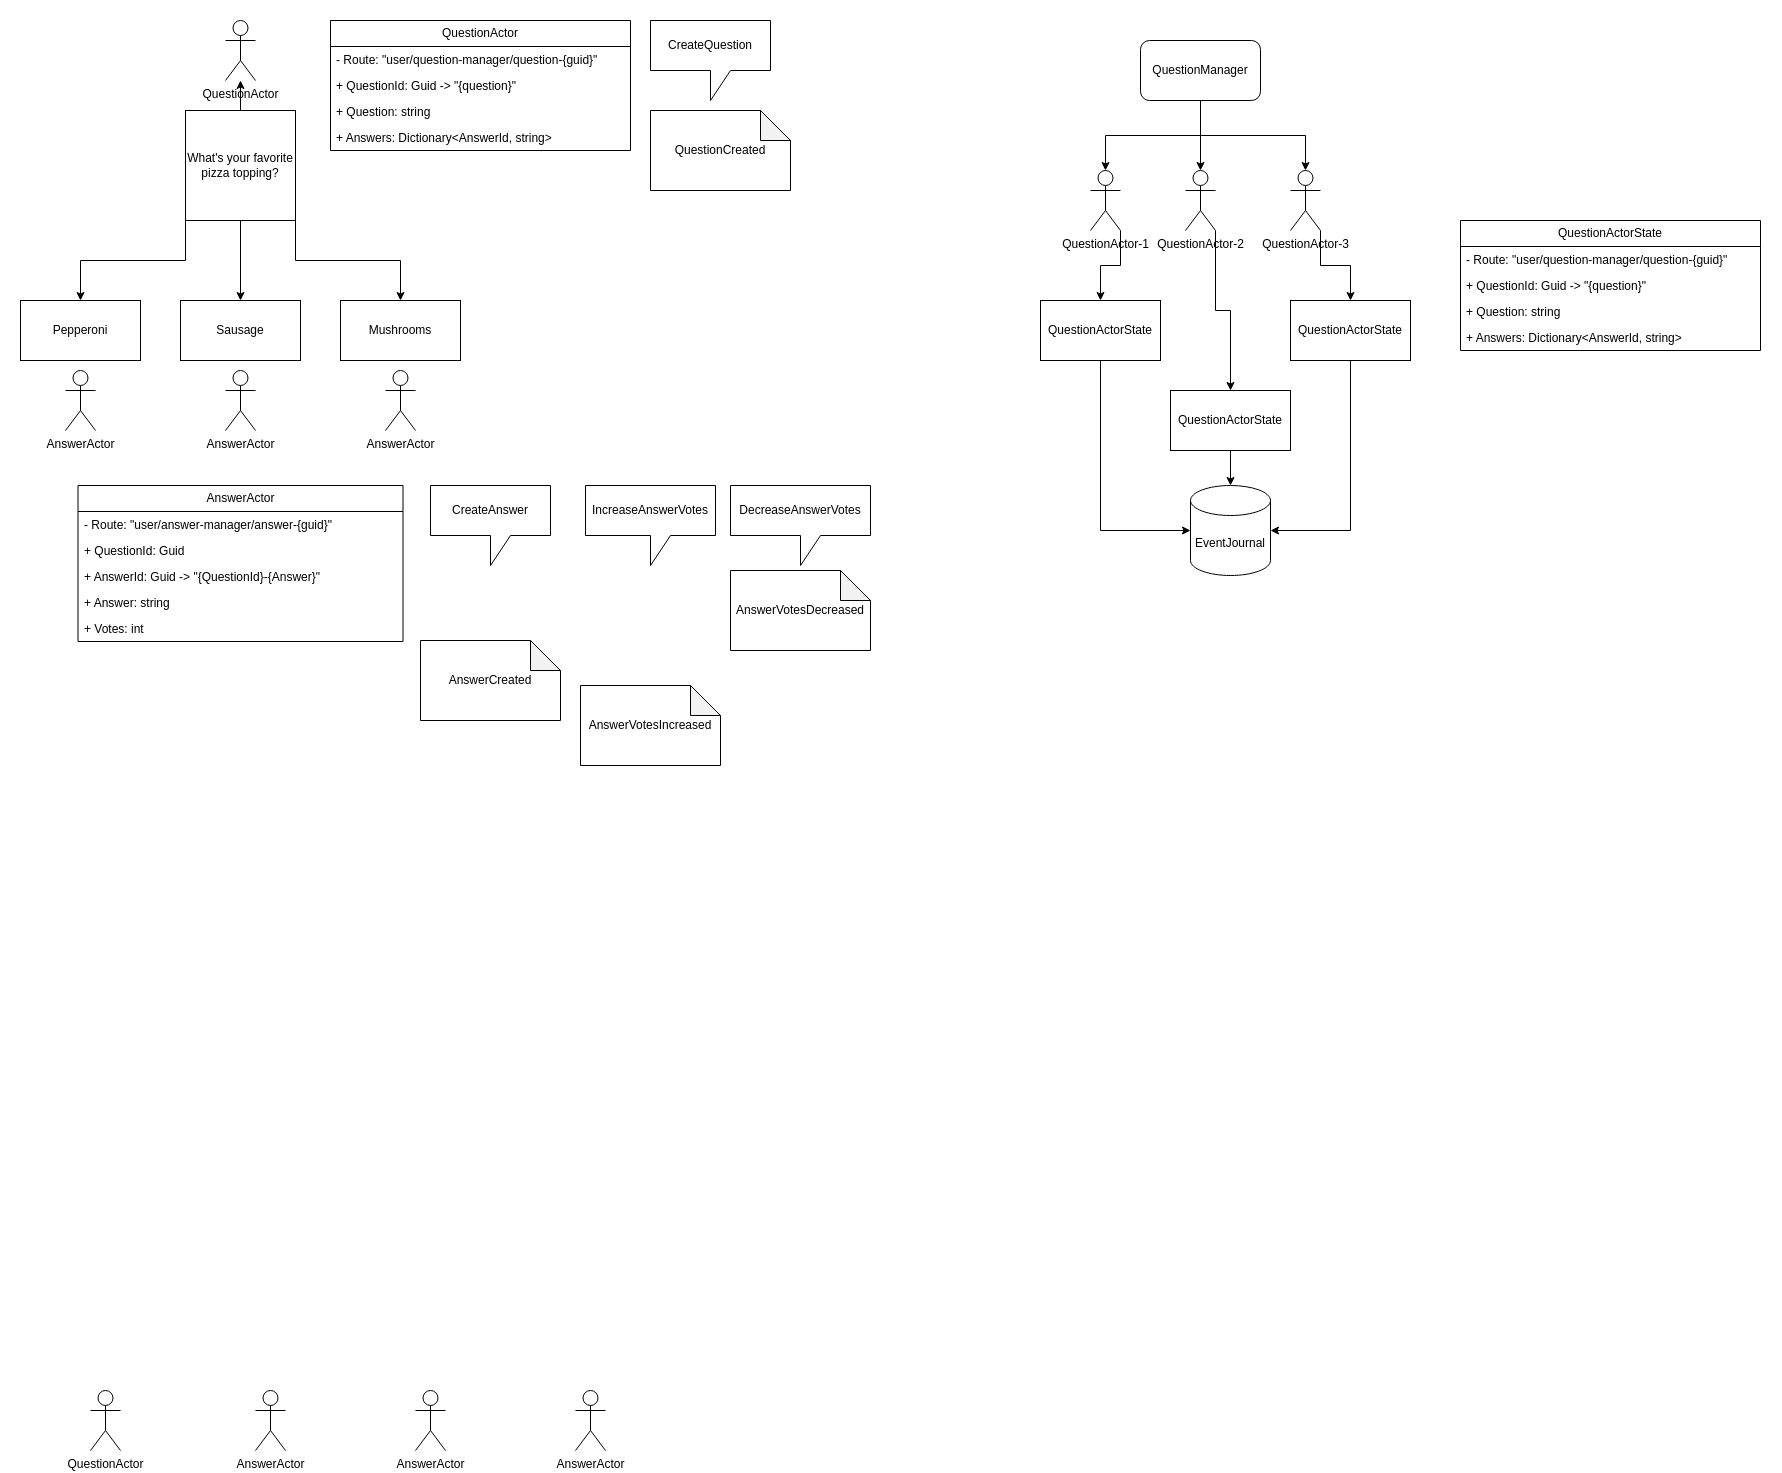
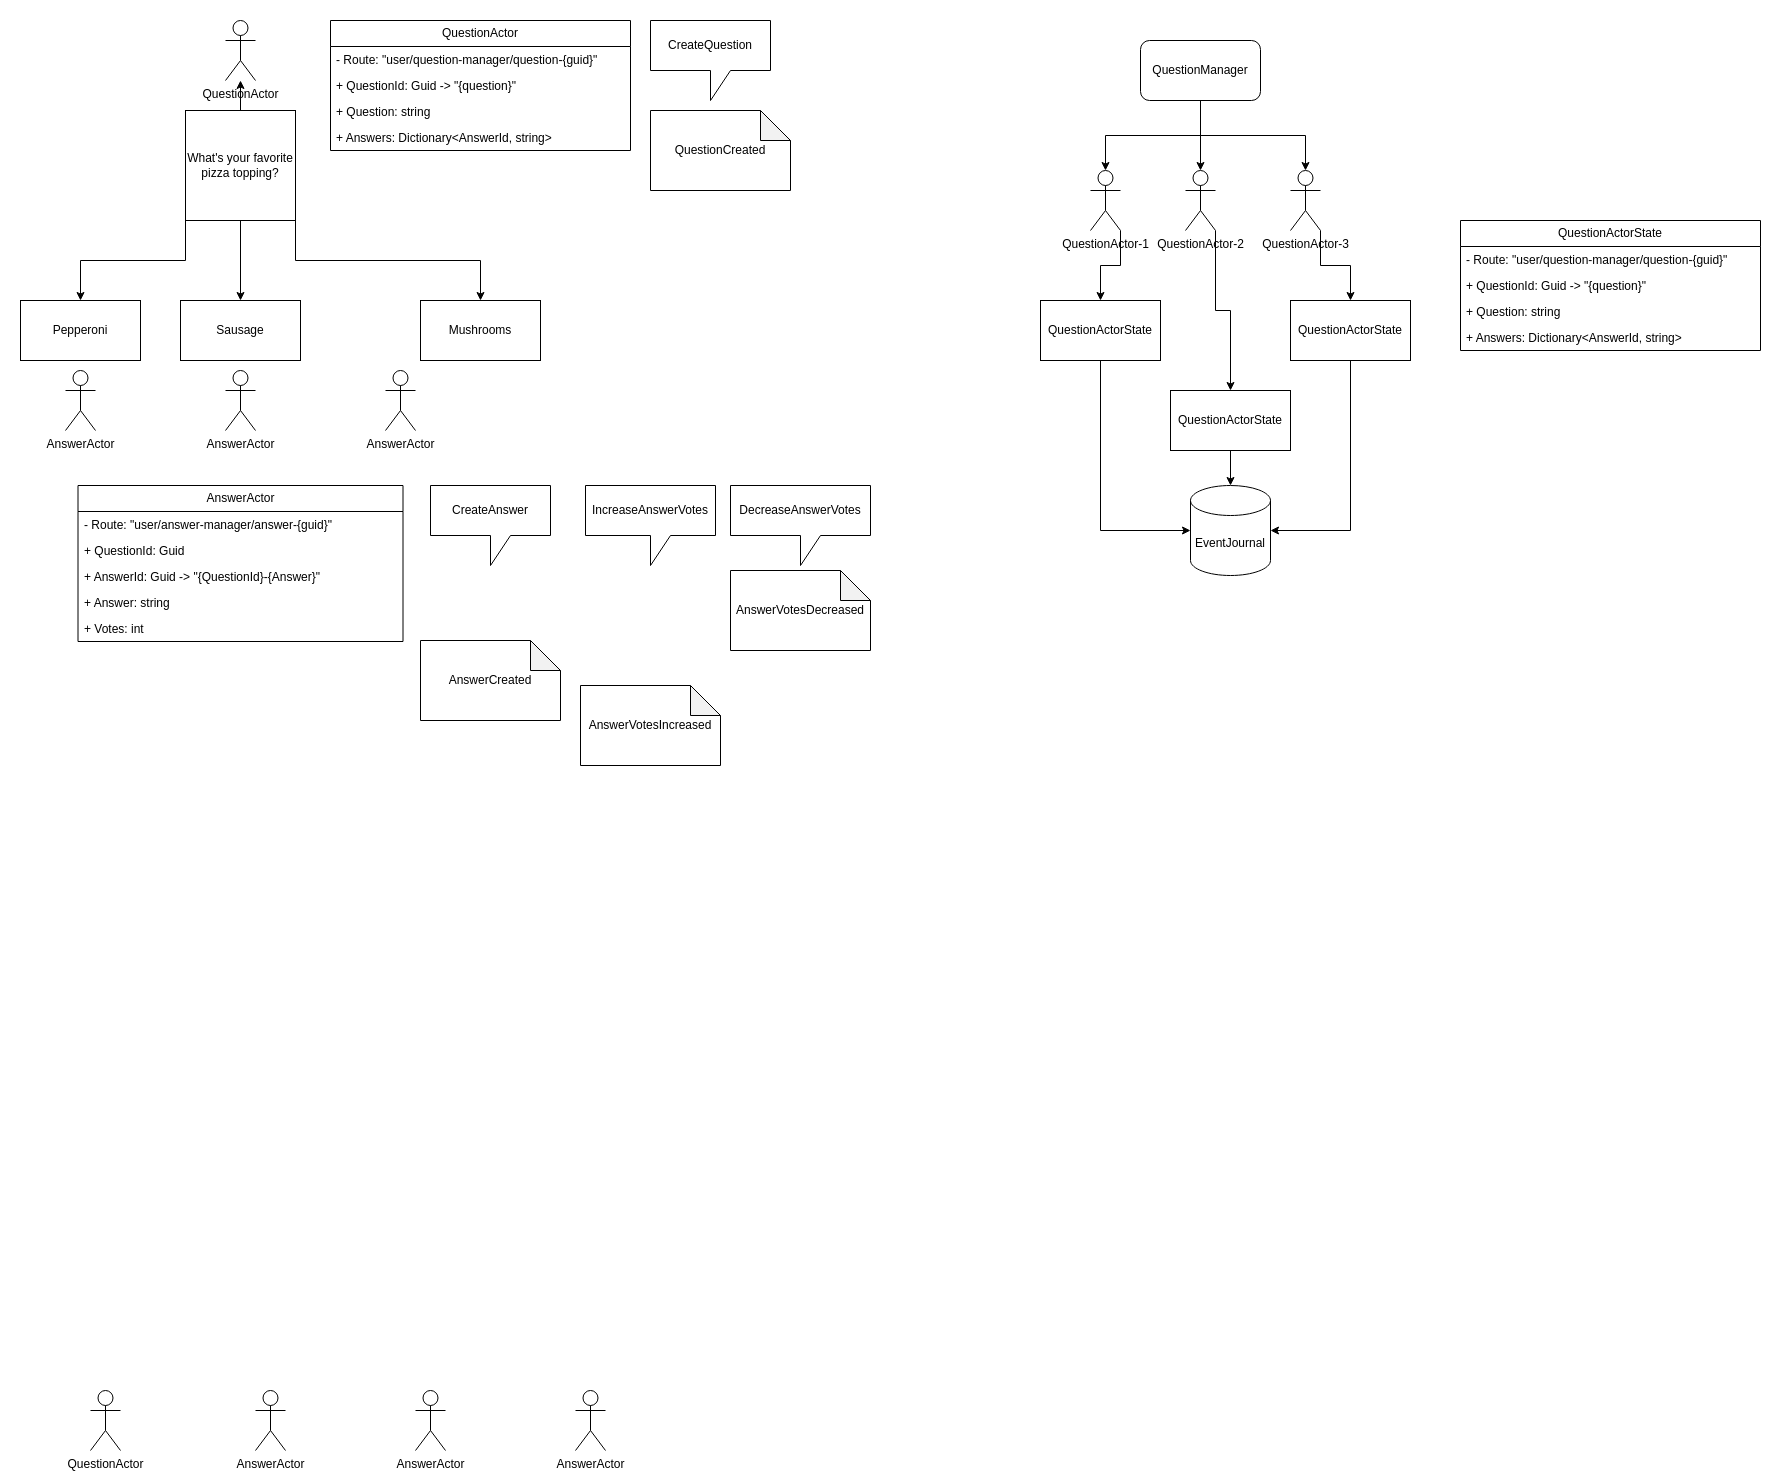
(401, 331) -> (481, 331)
